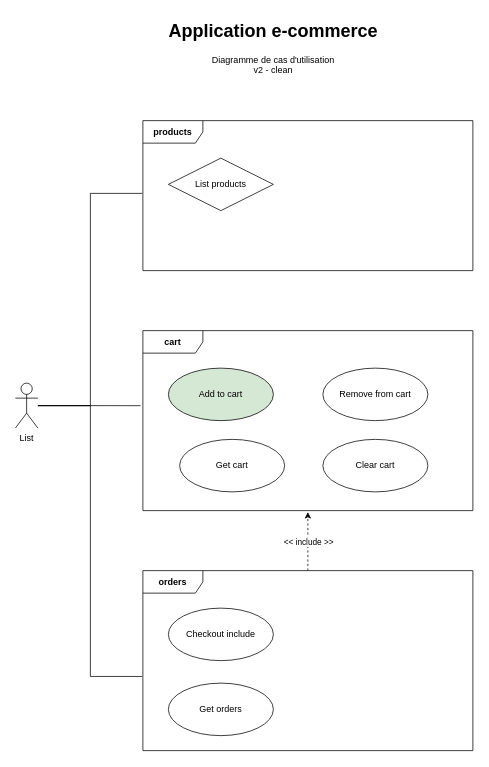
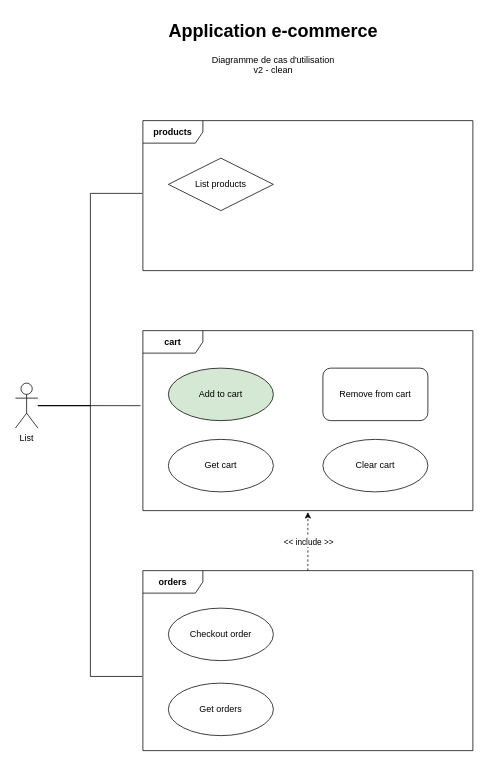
(375, 394) -> (375, 394)
(232, 465) -> (221, 465)
(221, 634) -> (221, 634)
